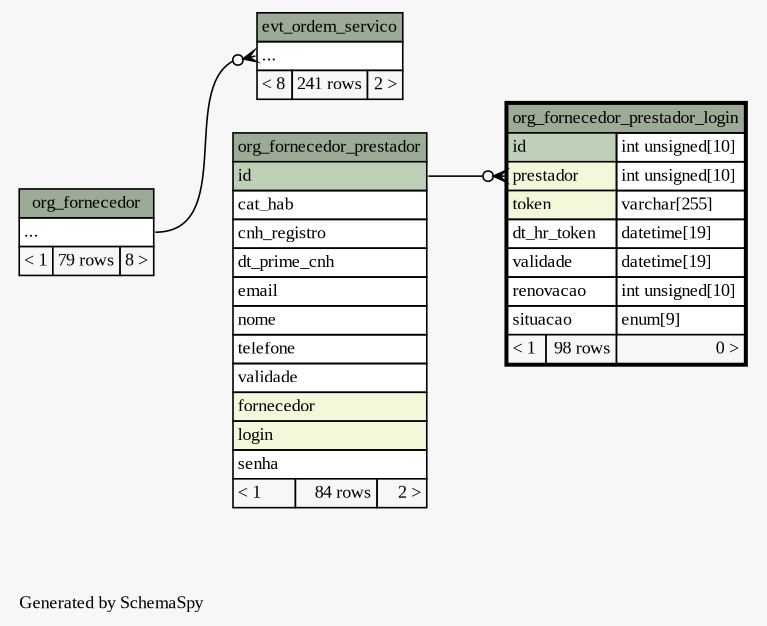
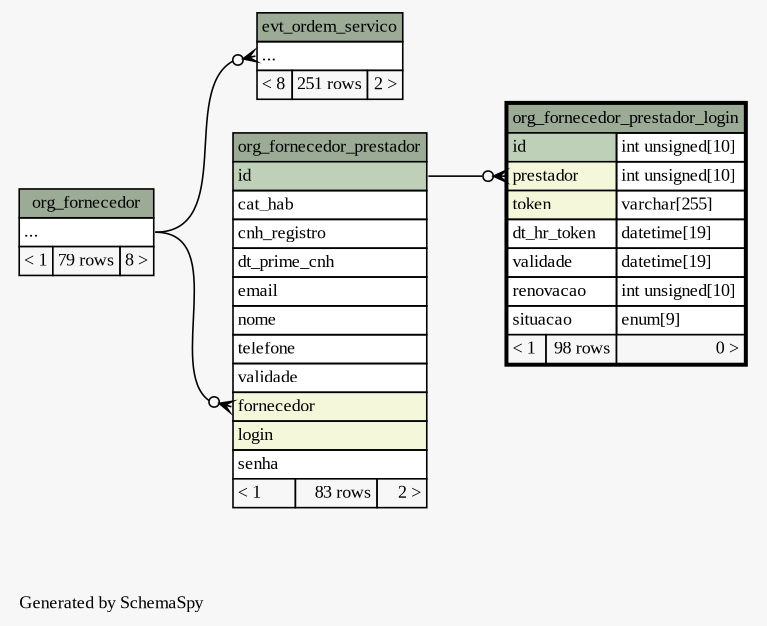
(330, 84) -> (330, 84)
none -> (194, 308)
(343, 492) -> (343, 492)
